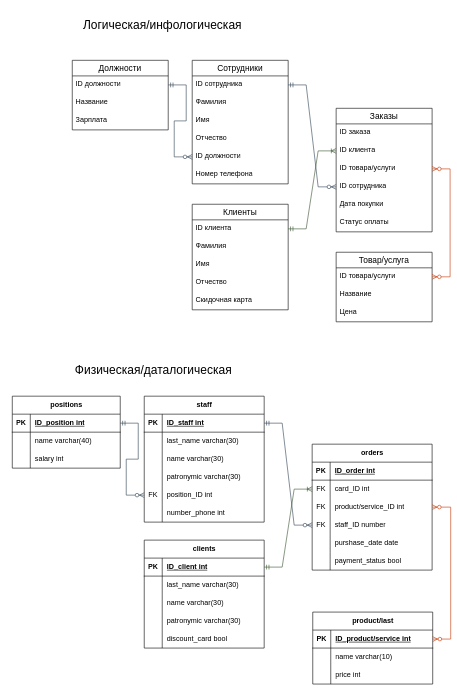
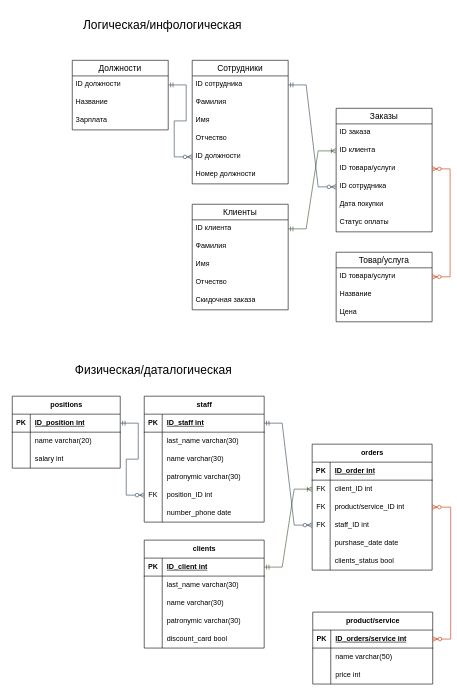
(223, 174) -> (225, 174)
(225, 300) -> (227, 300)
(66, 441) -> (66, 441)
(355, 489) -> (358, 489)
(197, 513) -> (200, 513)
(364, 525) -> (357, 525)
(372, 561) -> (370, 561)
(373, 621) -> (373, 621)
(377, 639) -> (375, 639)
(367, 657) -> (367, 657)
